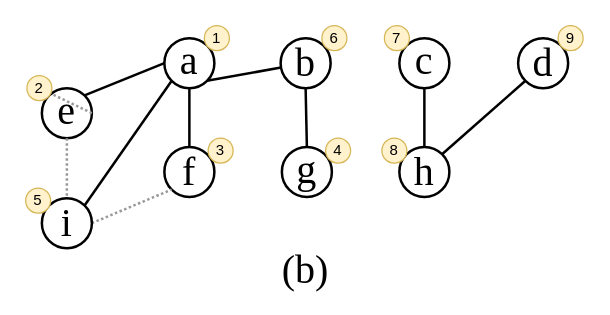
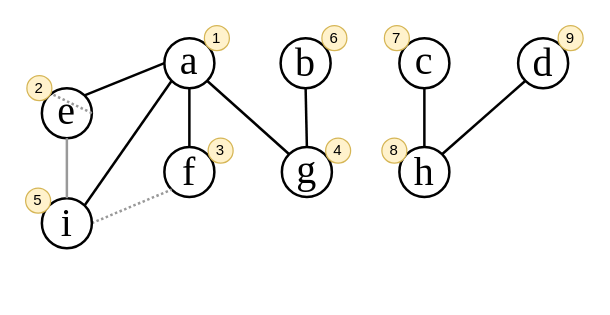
(244, 74) -> (248, 118)
(67, 168) -> (67, 168)
(306, 269) -> none
